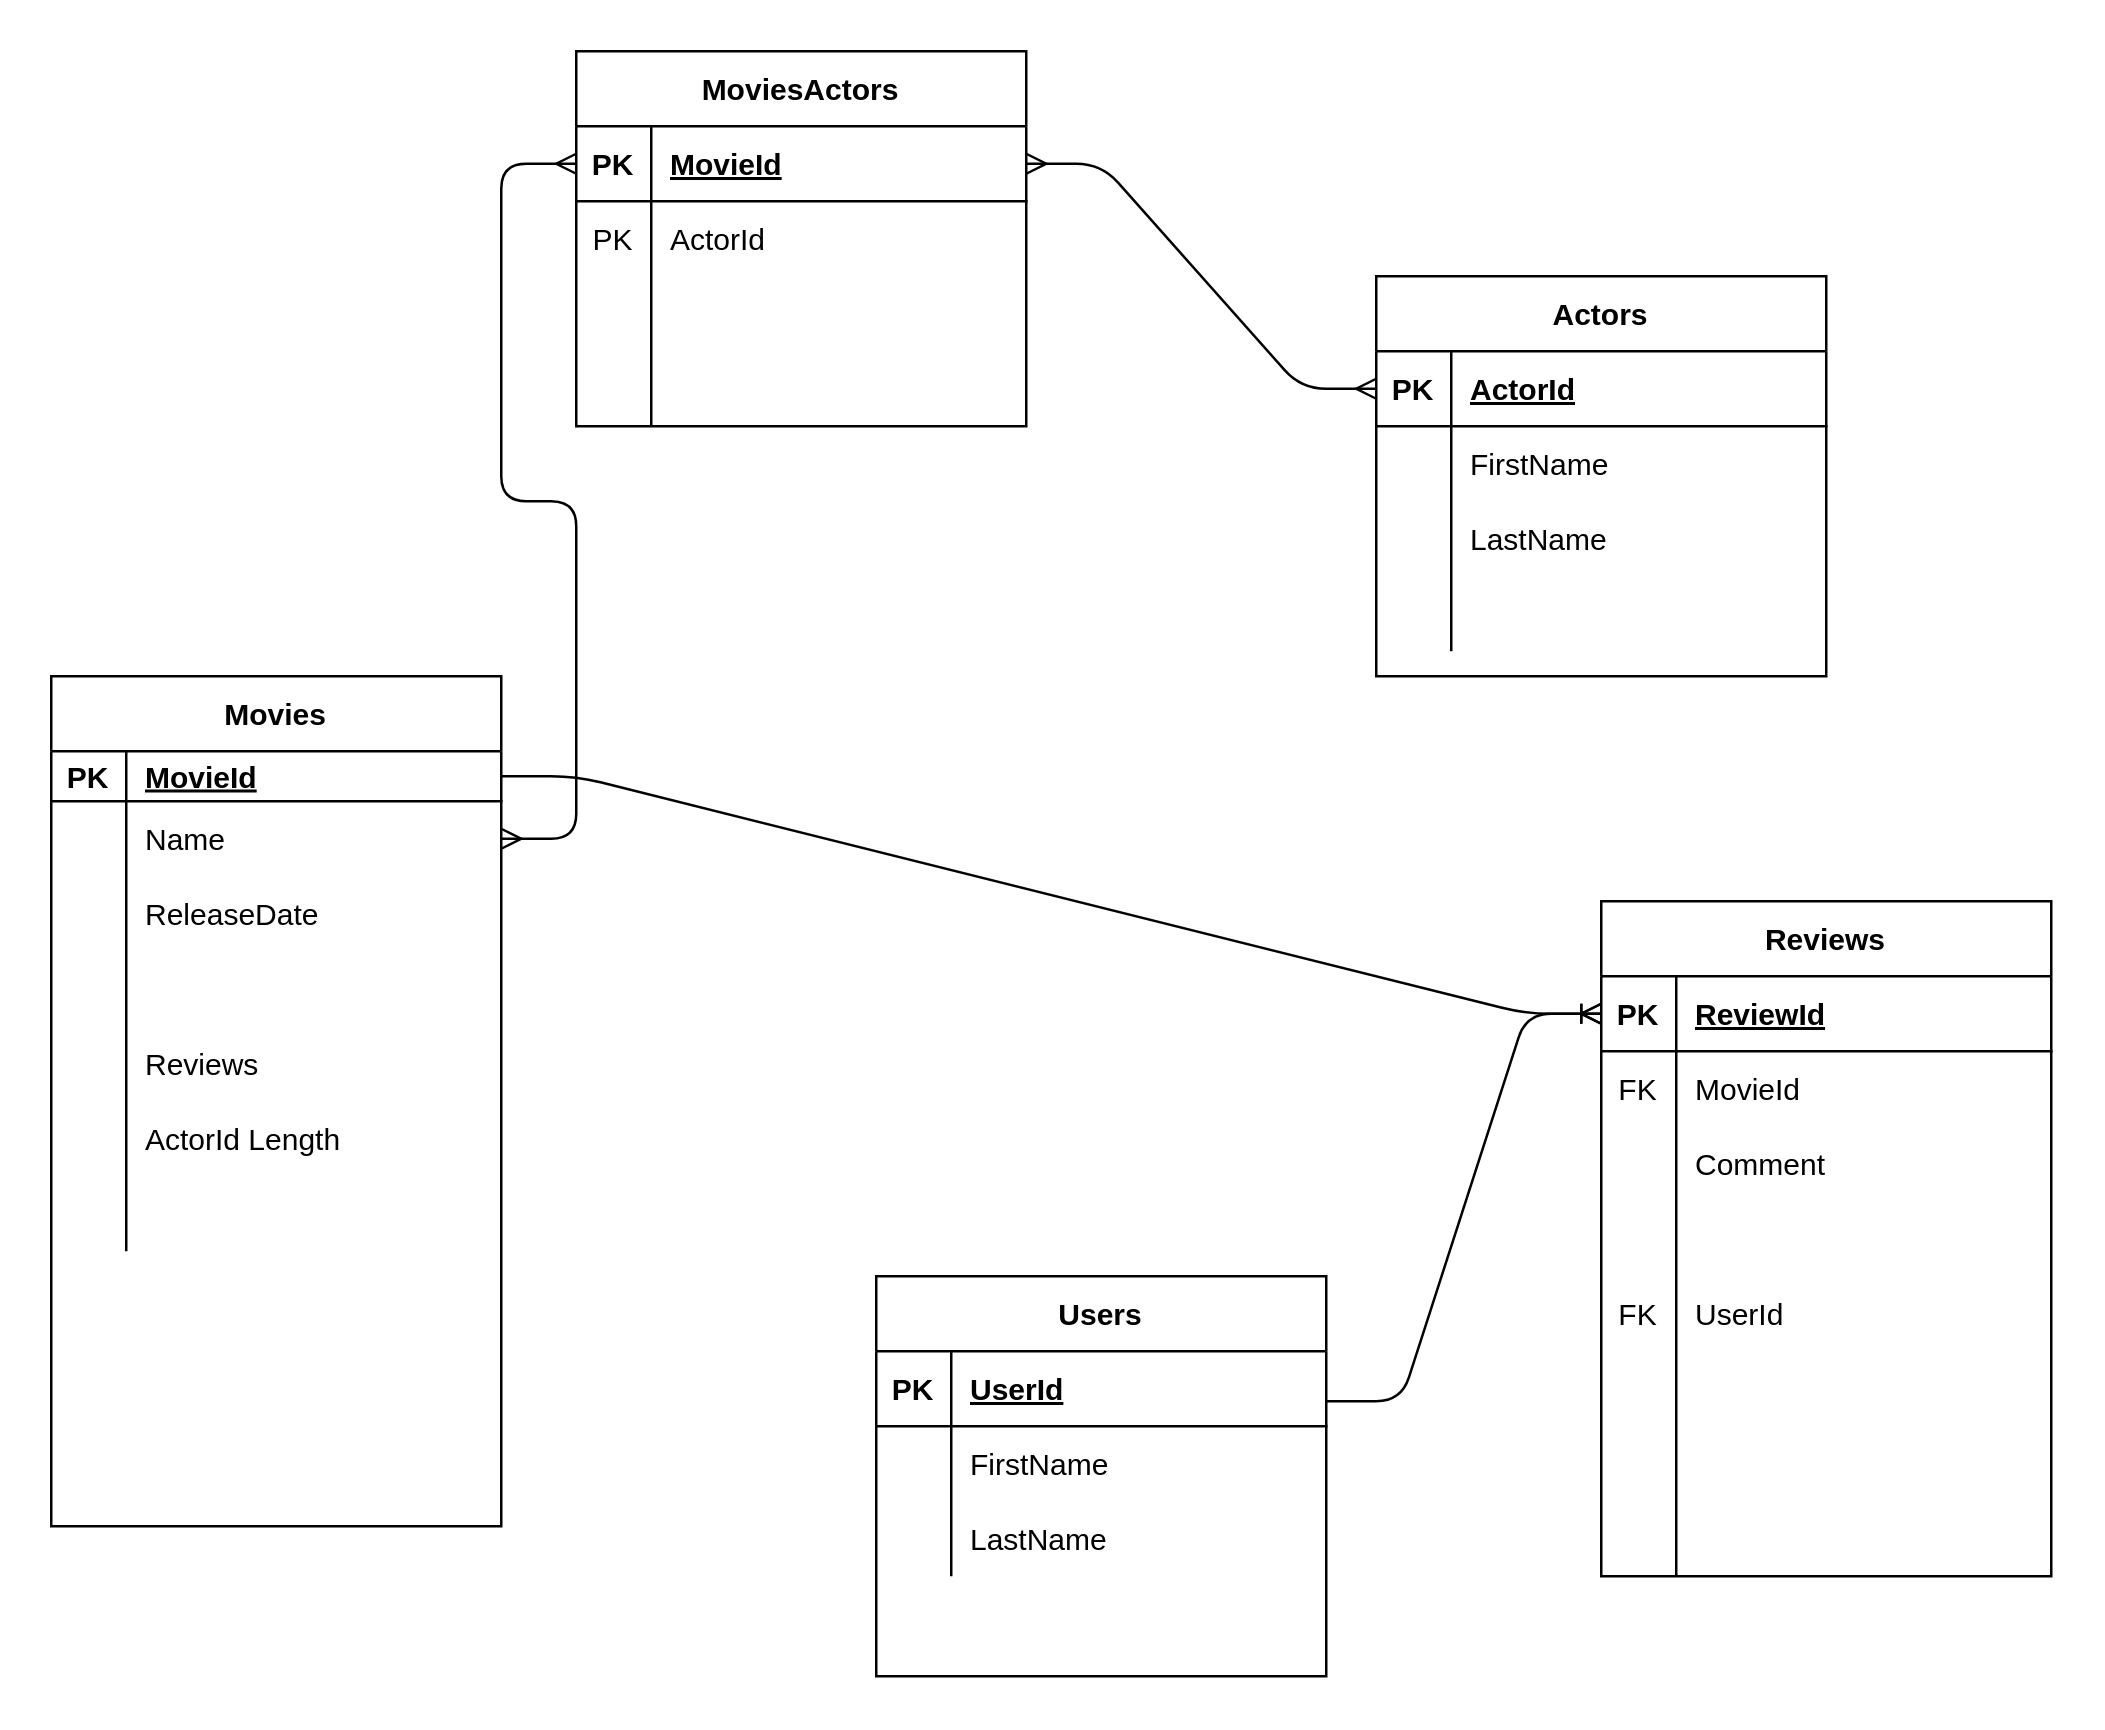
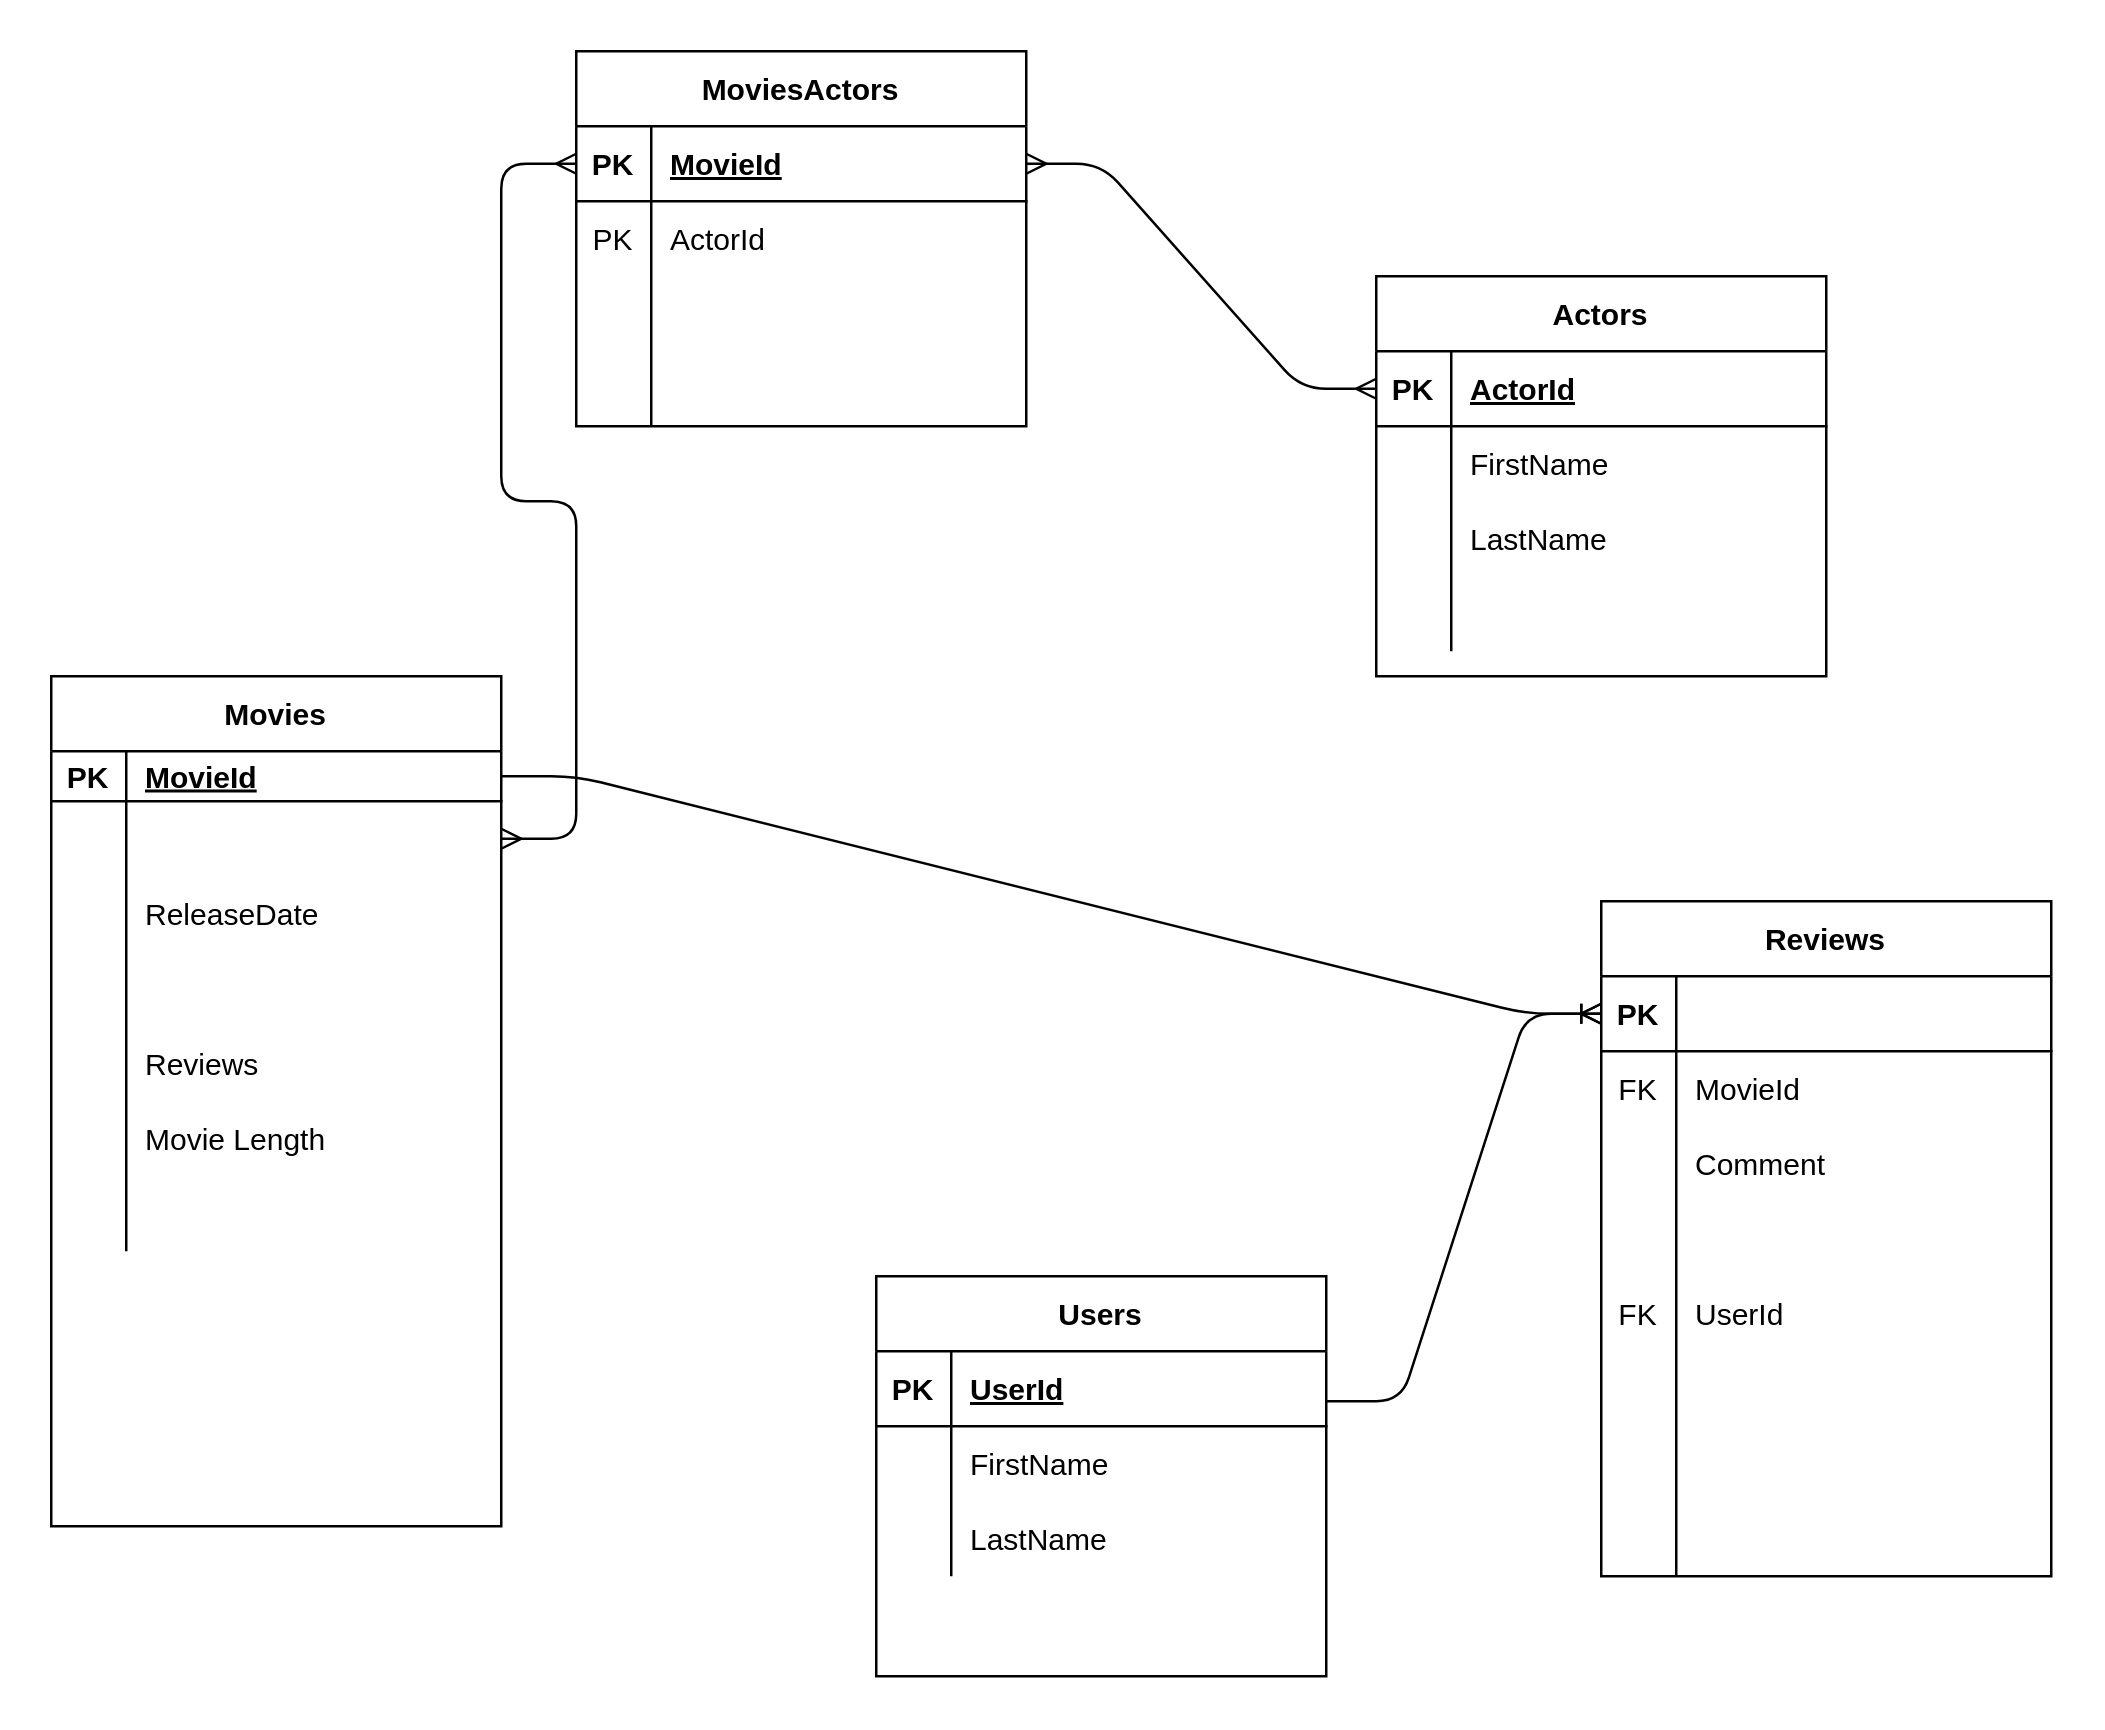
(314, 839) -> none
(1864, 1014) -> none
(259, 1140) -> (238, 1140)
